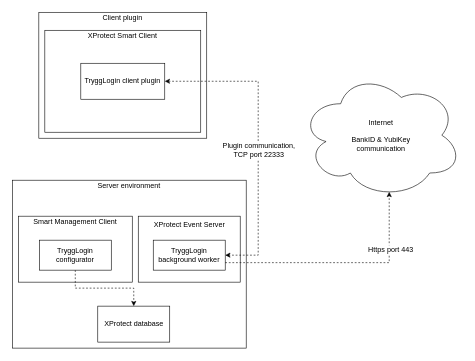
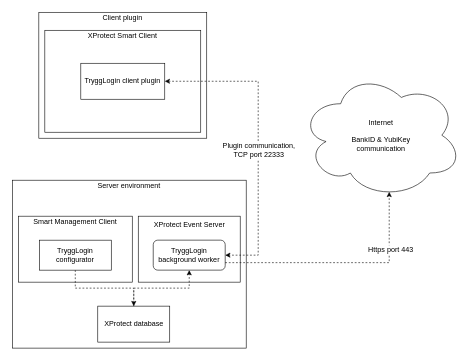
(189, 255) -> (189, 255)
none -> (189, 275)
